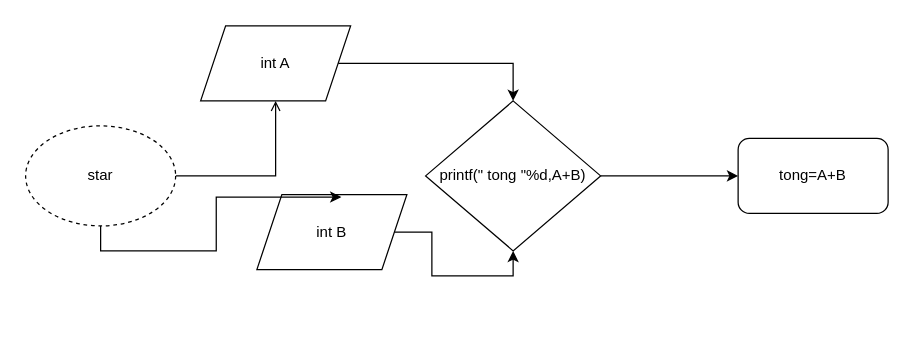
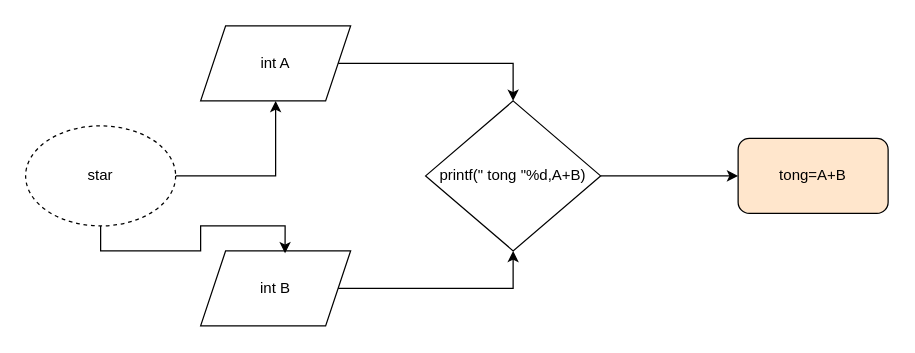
(276, 108) -> (276, 111)
(813, 176) -> (813, 176)
(332, 232) -> (276, 288)
